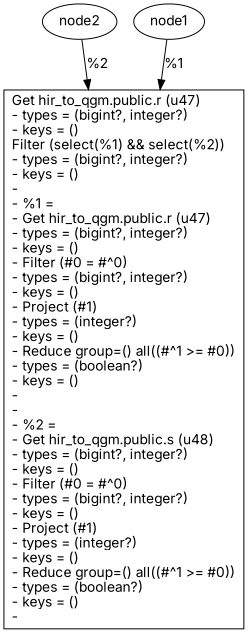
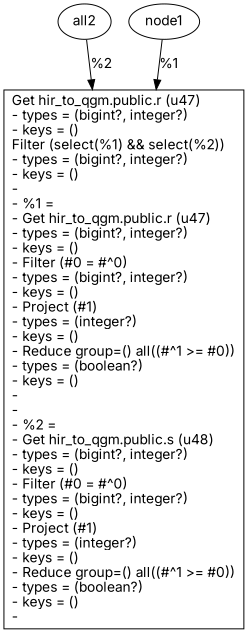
(80, 22) -> (85, 22)
